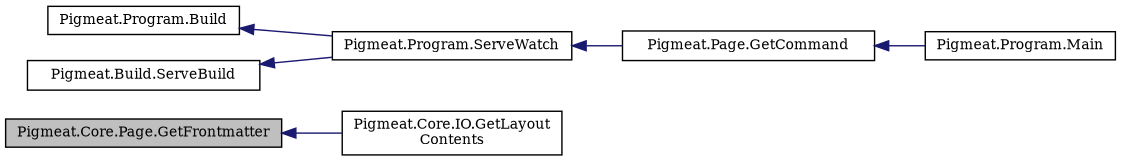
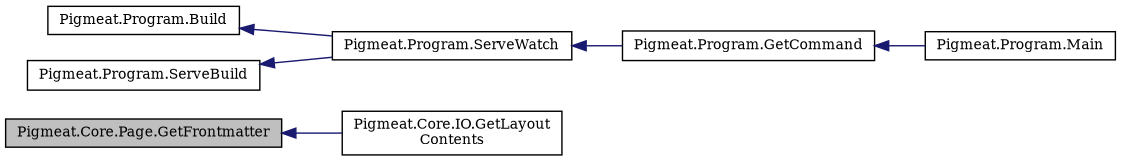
(749, 46) -> (749, 46)
(144, 75) -> (144, 75)
